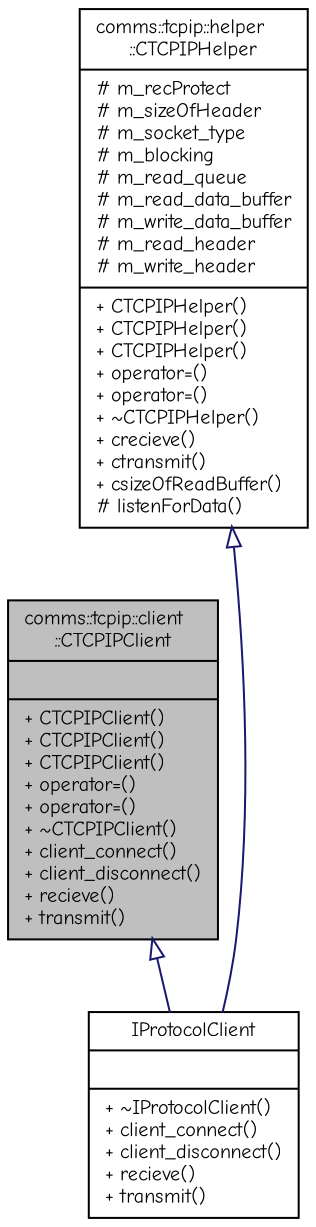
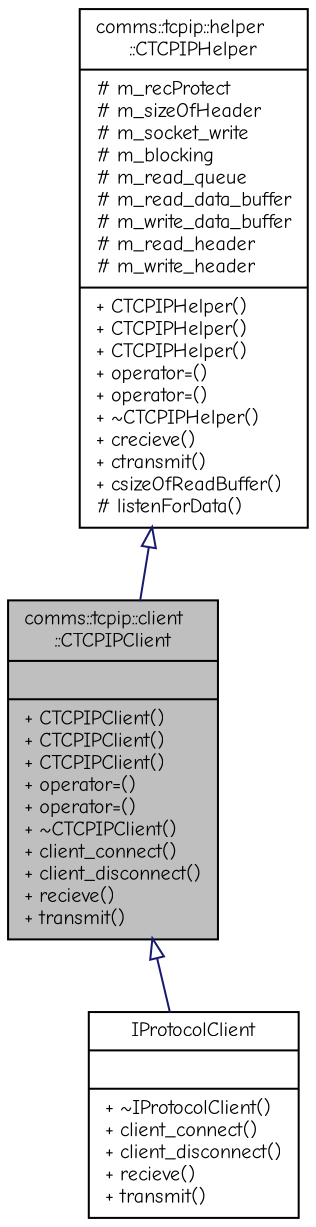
(172, 133) -> (173, 133)
(245, 781) -> (144, 574)
